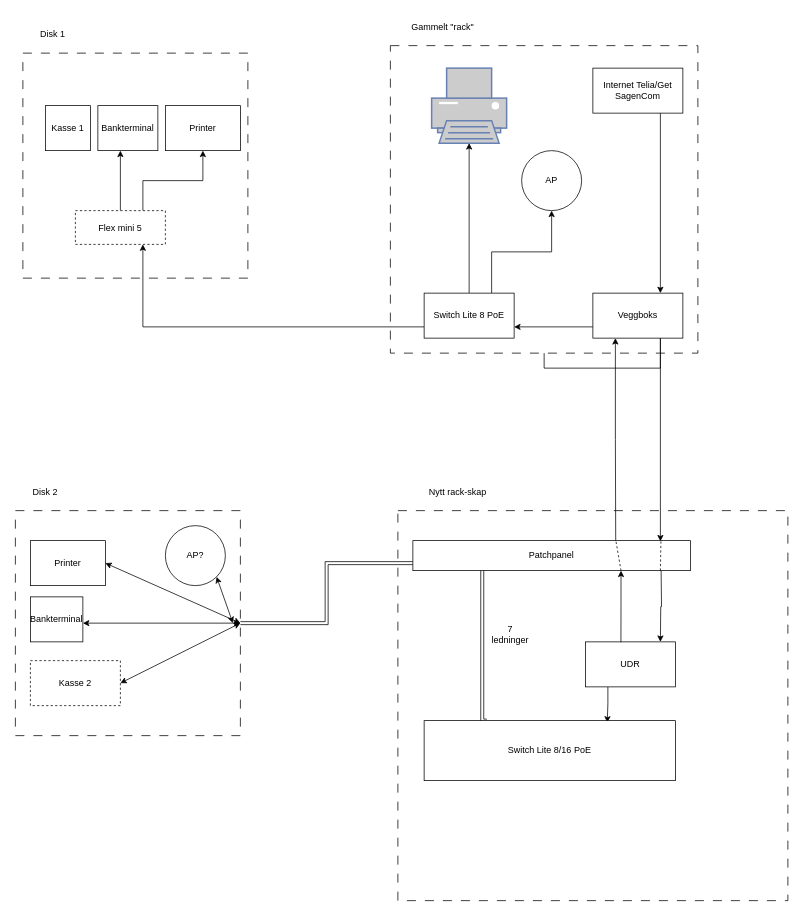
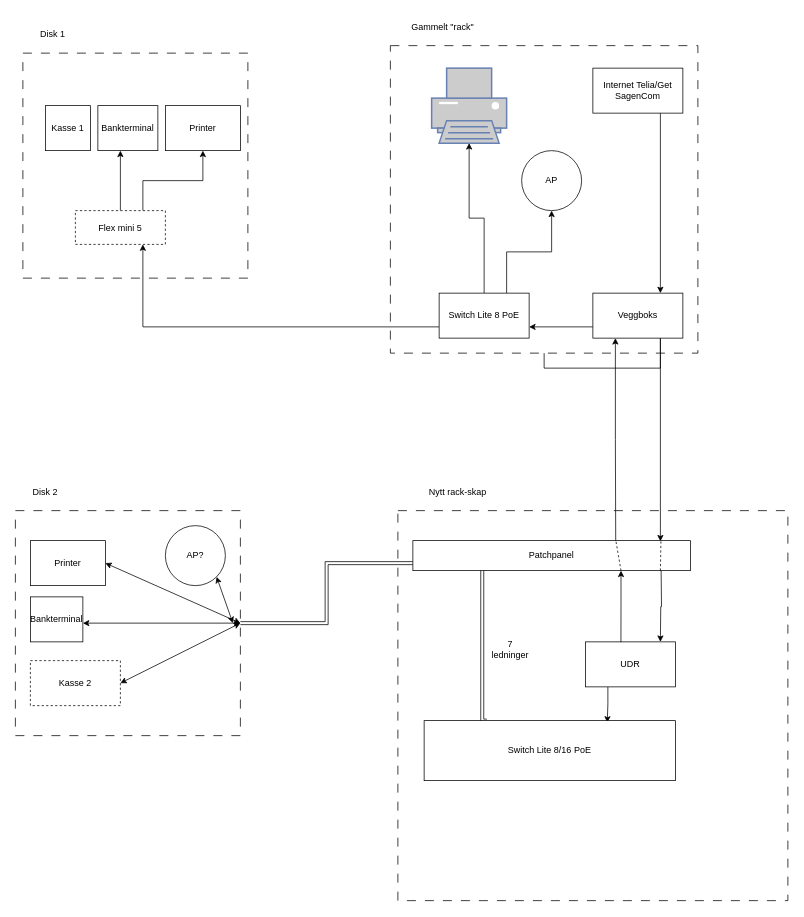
(469, 315) -> (484, 315)
(510, 634) -> (510, 649)
